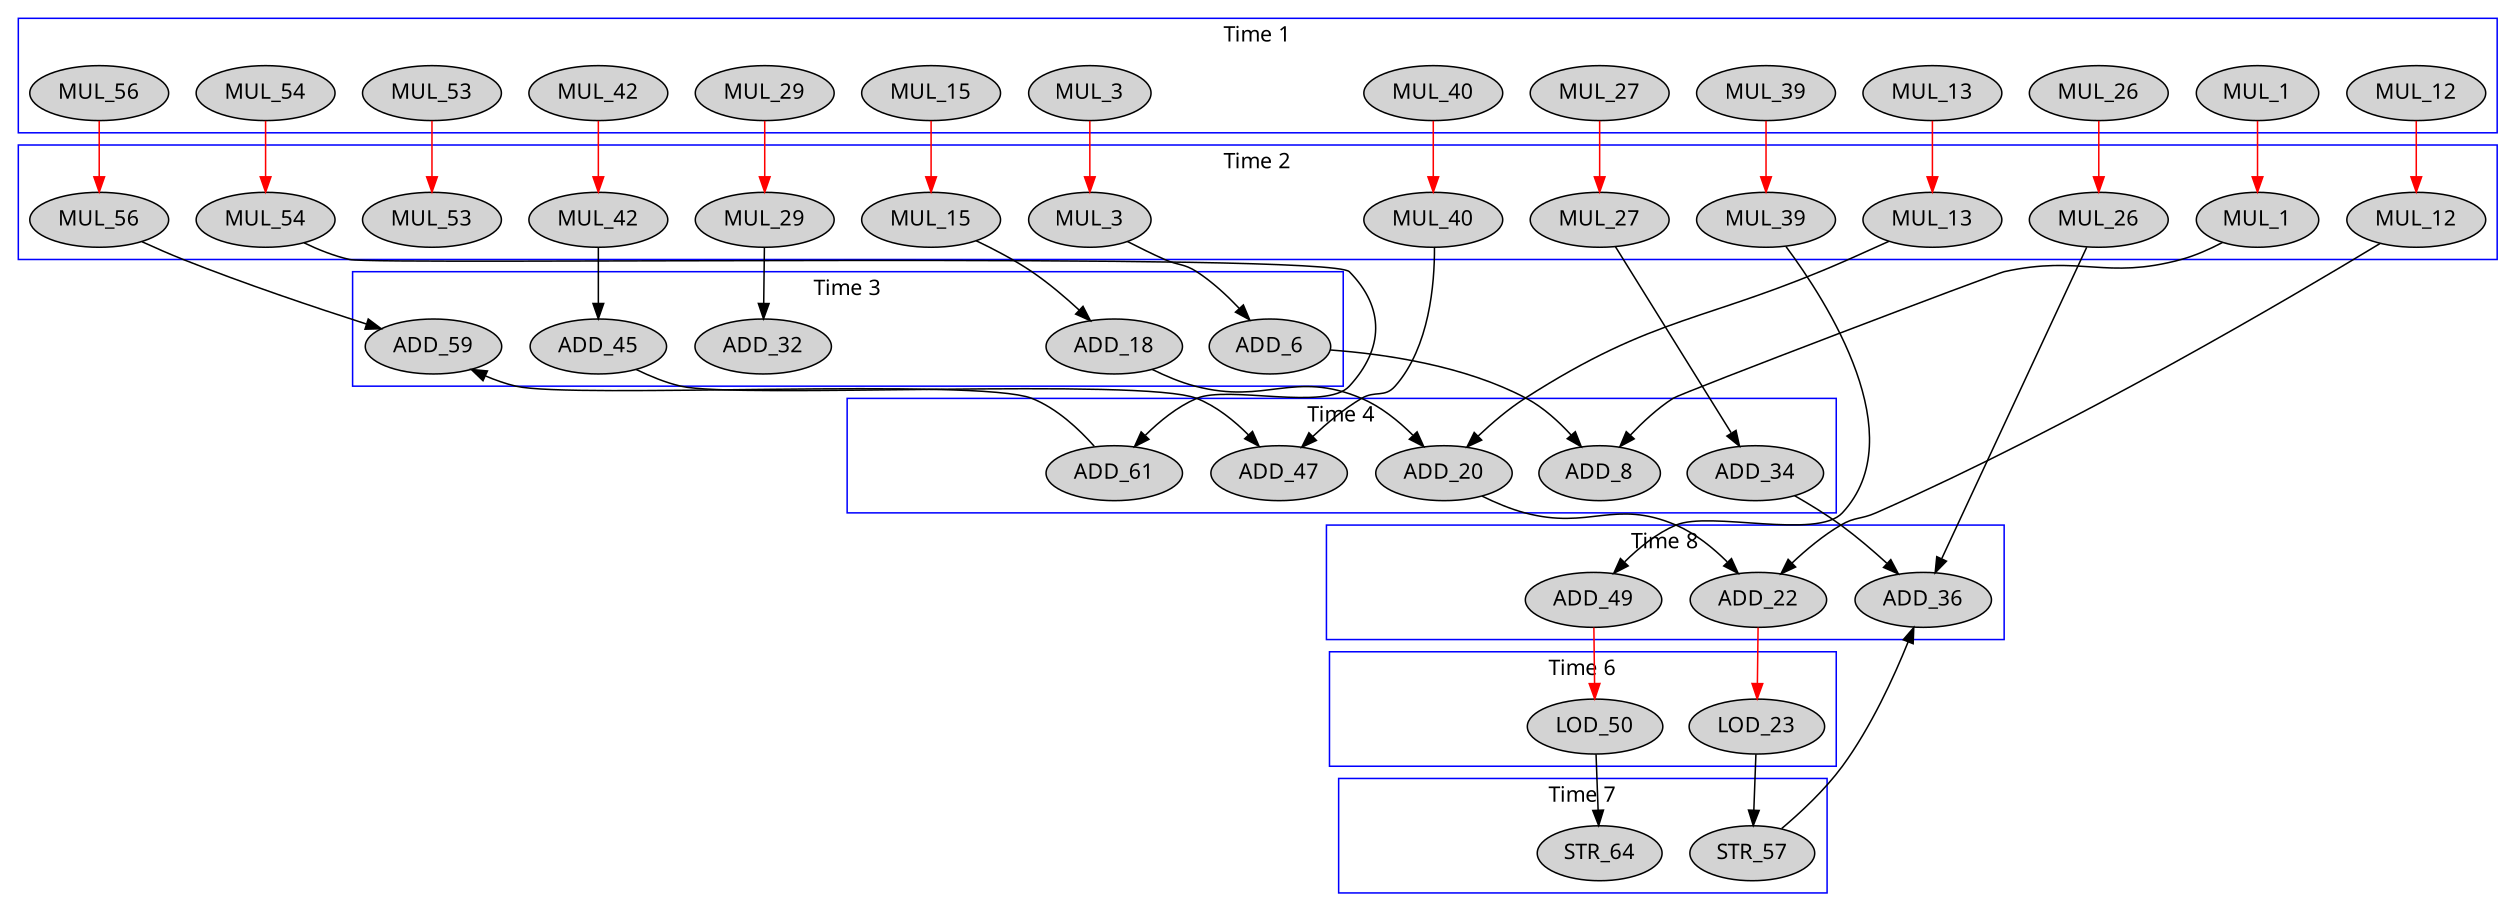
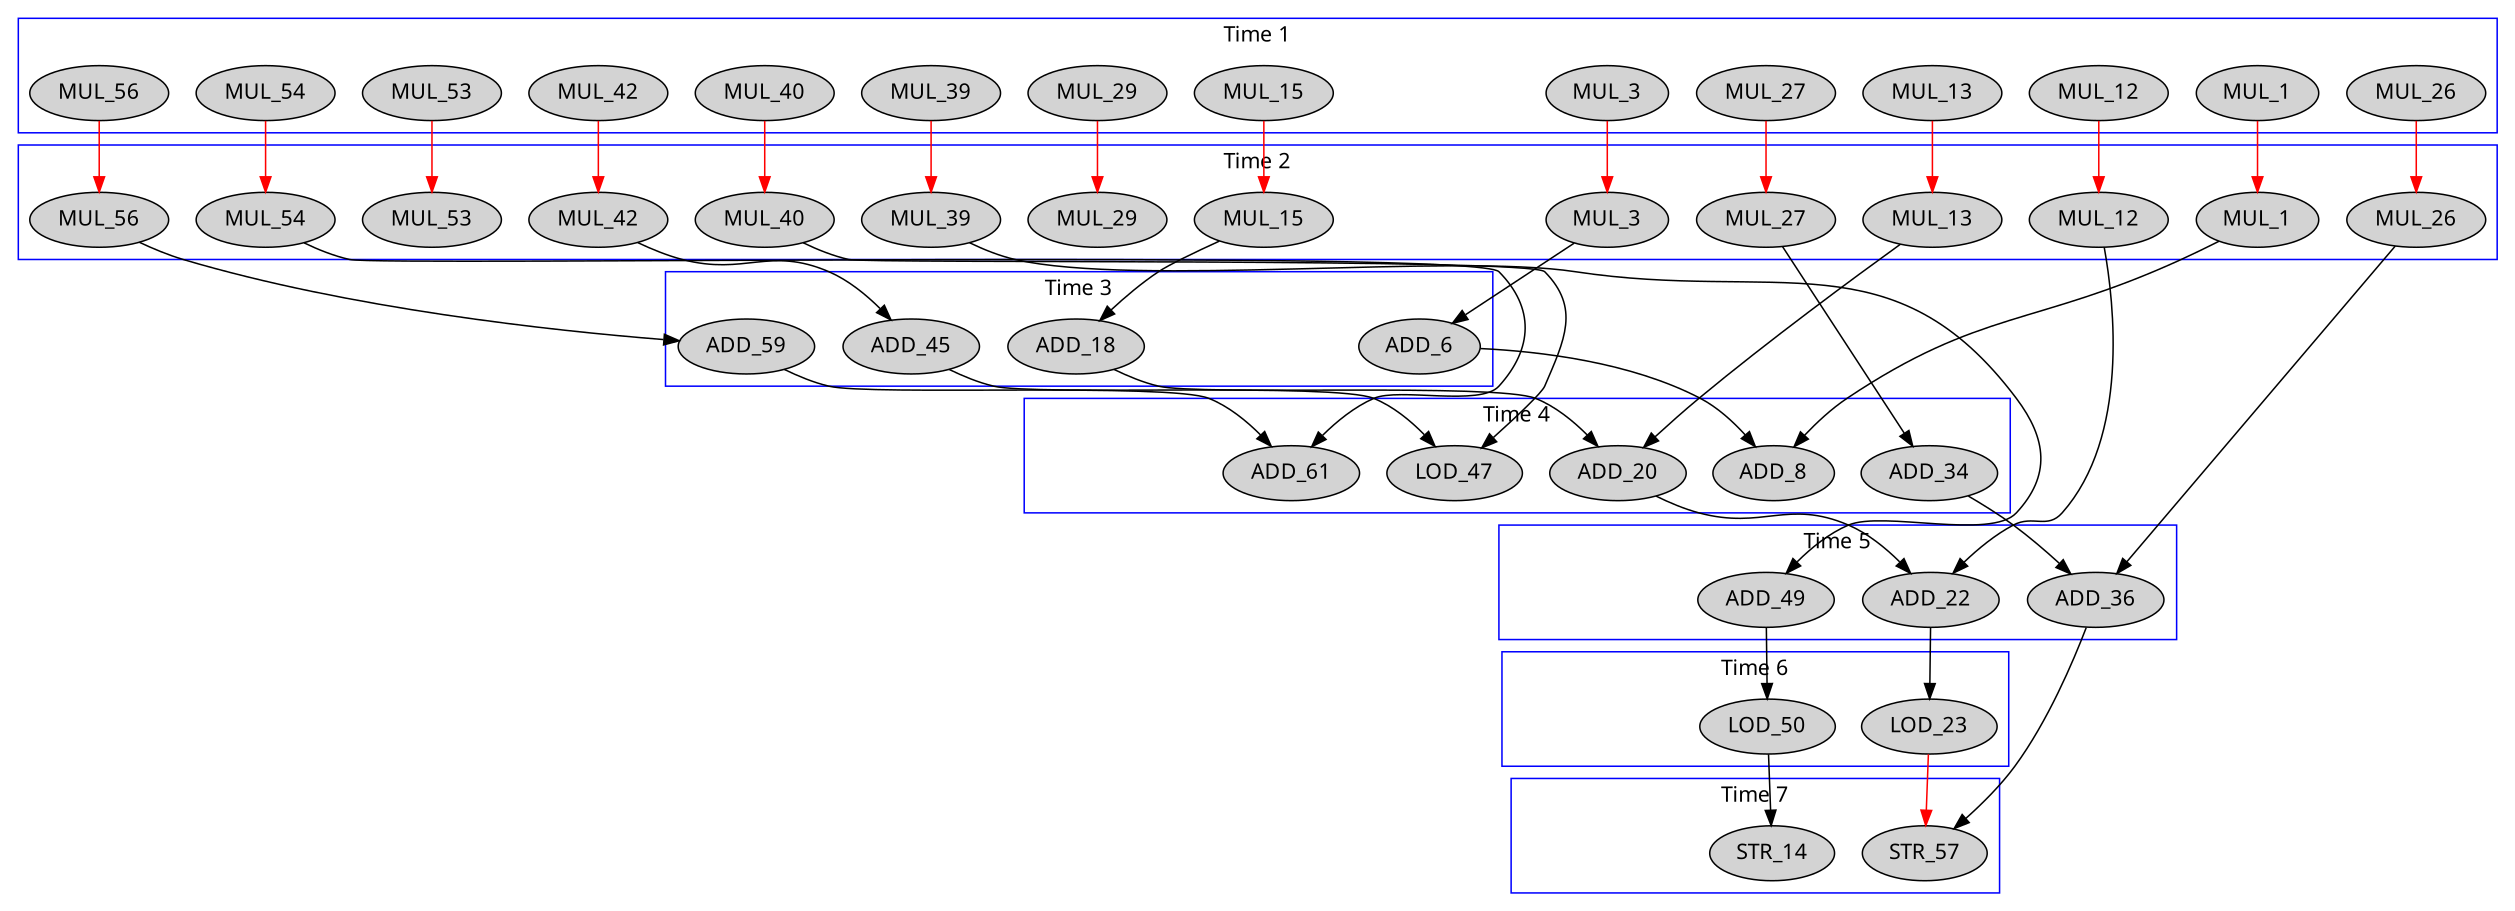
(763, 346) -> none
(798, 389) -> (1027, 390)
(1279, 473) -> (1455, 473)
(1665, 543) -> (1838, 543)
(1594, 661) -> (1767, 661)
(1758, 661) -> (1930, 661)
(1857, 744) -> (2038, 731)
(1755, 788) -> (1927, 788)
(1600, 853) -> (1772, 853)
